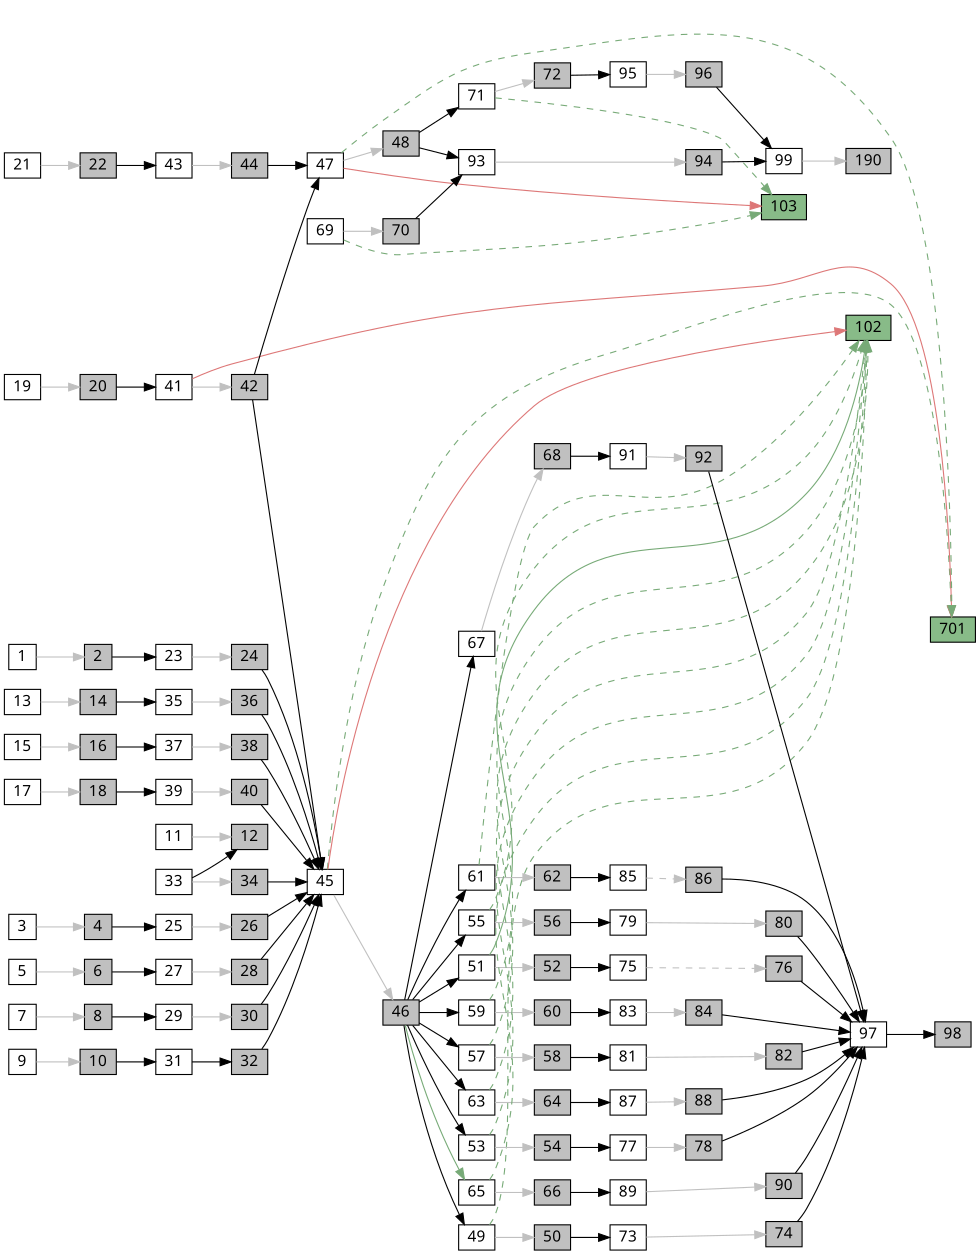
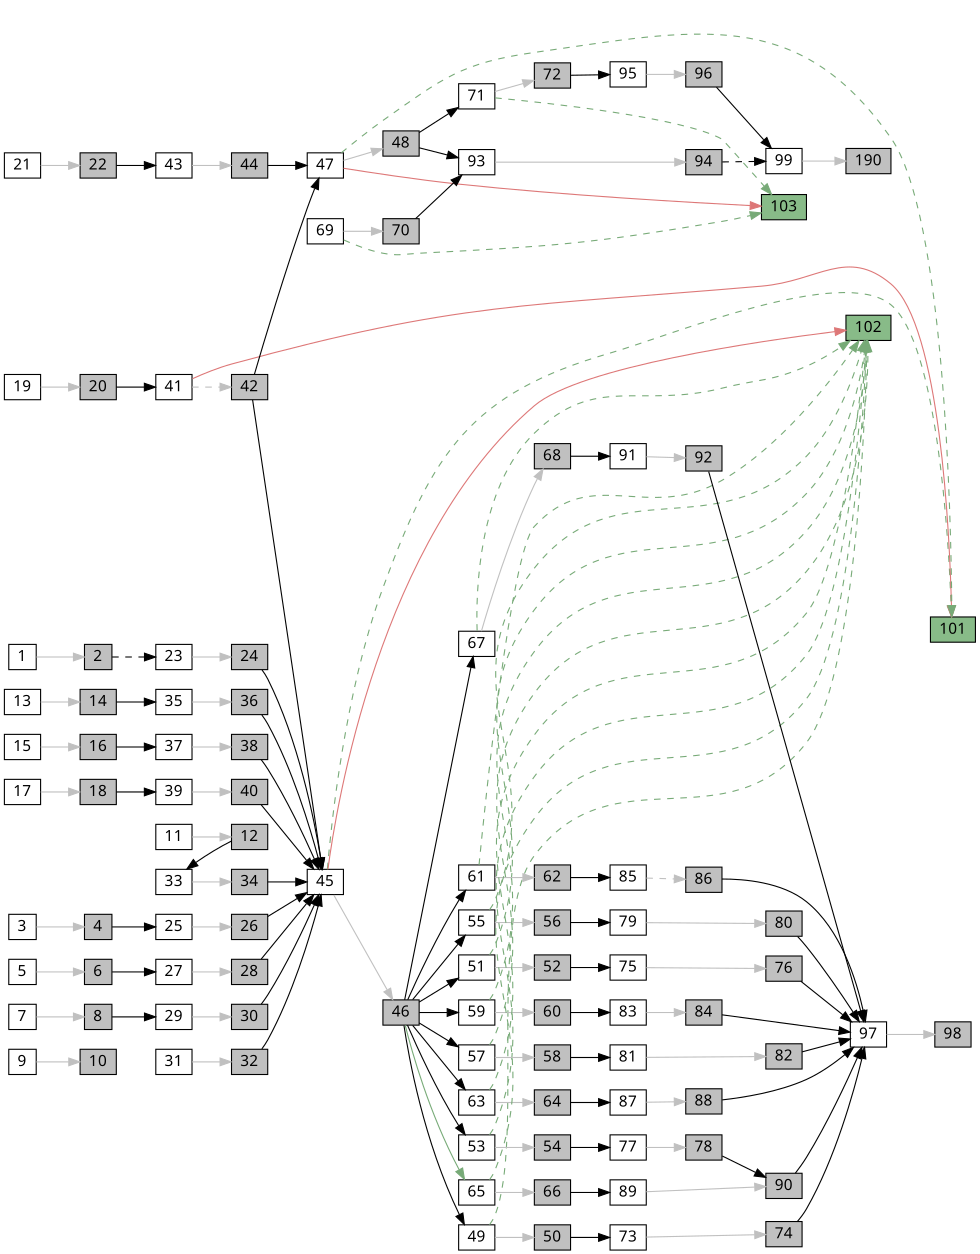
(734, 162) -> (734, 162)
(206, 387) -> (206, 387)
none -> (582, 403)
(572, 575) -> (572, 575)
(953, 630) -> (953, 630)
(128, 657) -> (128, 657)
(210, 868) -> (213, 851)
(700, 968) -> (700, 968)
(905, 1034) -> (905, 1034)
(130, 1062) -> none
(206, 1062) -> (206, 1062)
(792, 1107) -> (739, 1164)
